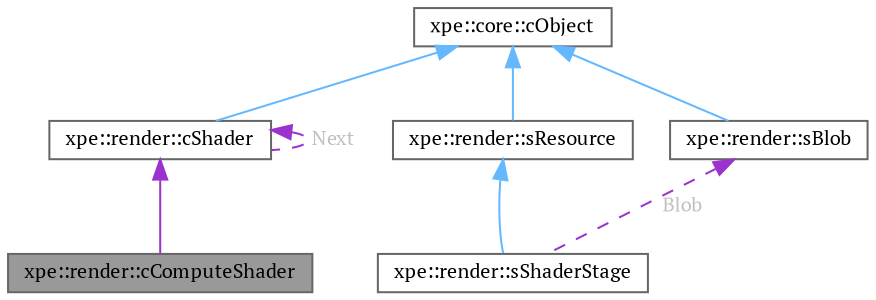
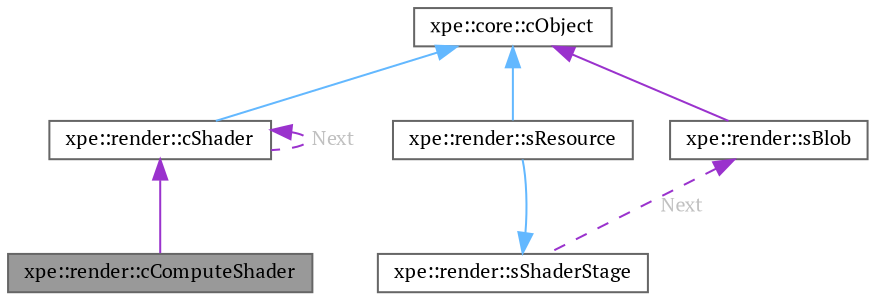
(650, 88) -> (650, 88)
(680, 207) -> (680, 207)
(499, 216) -> (526, 196)
